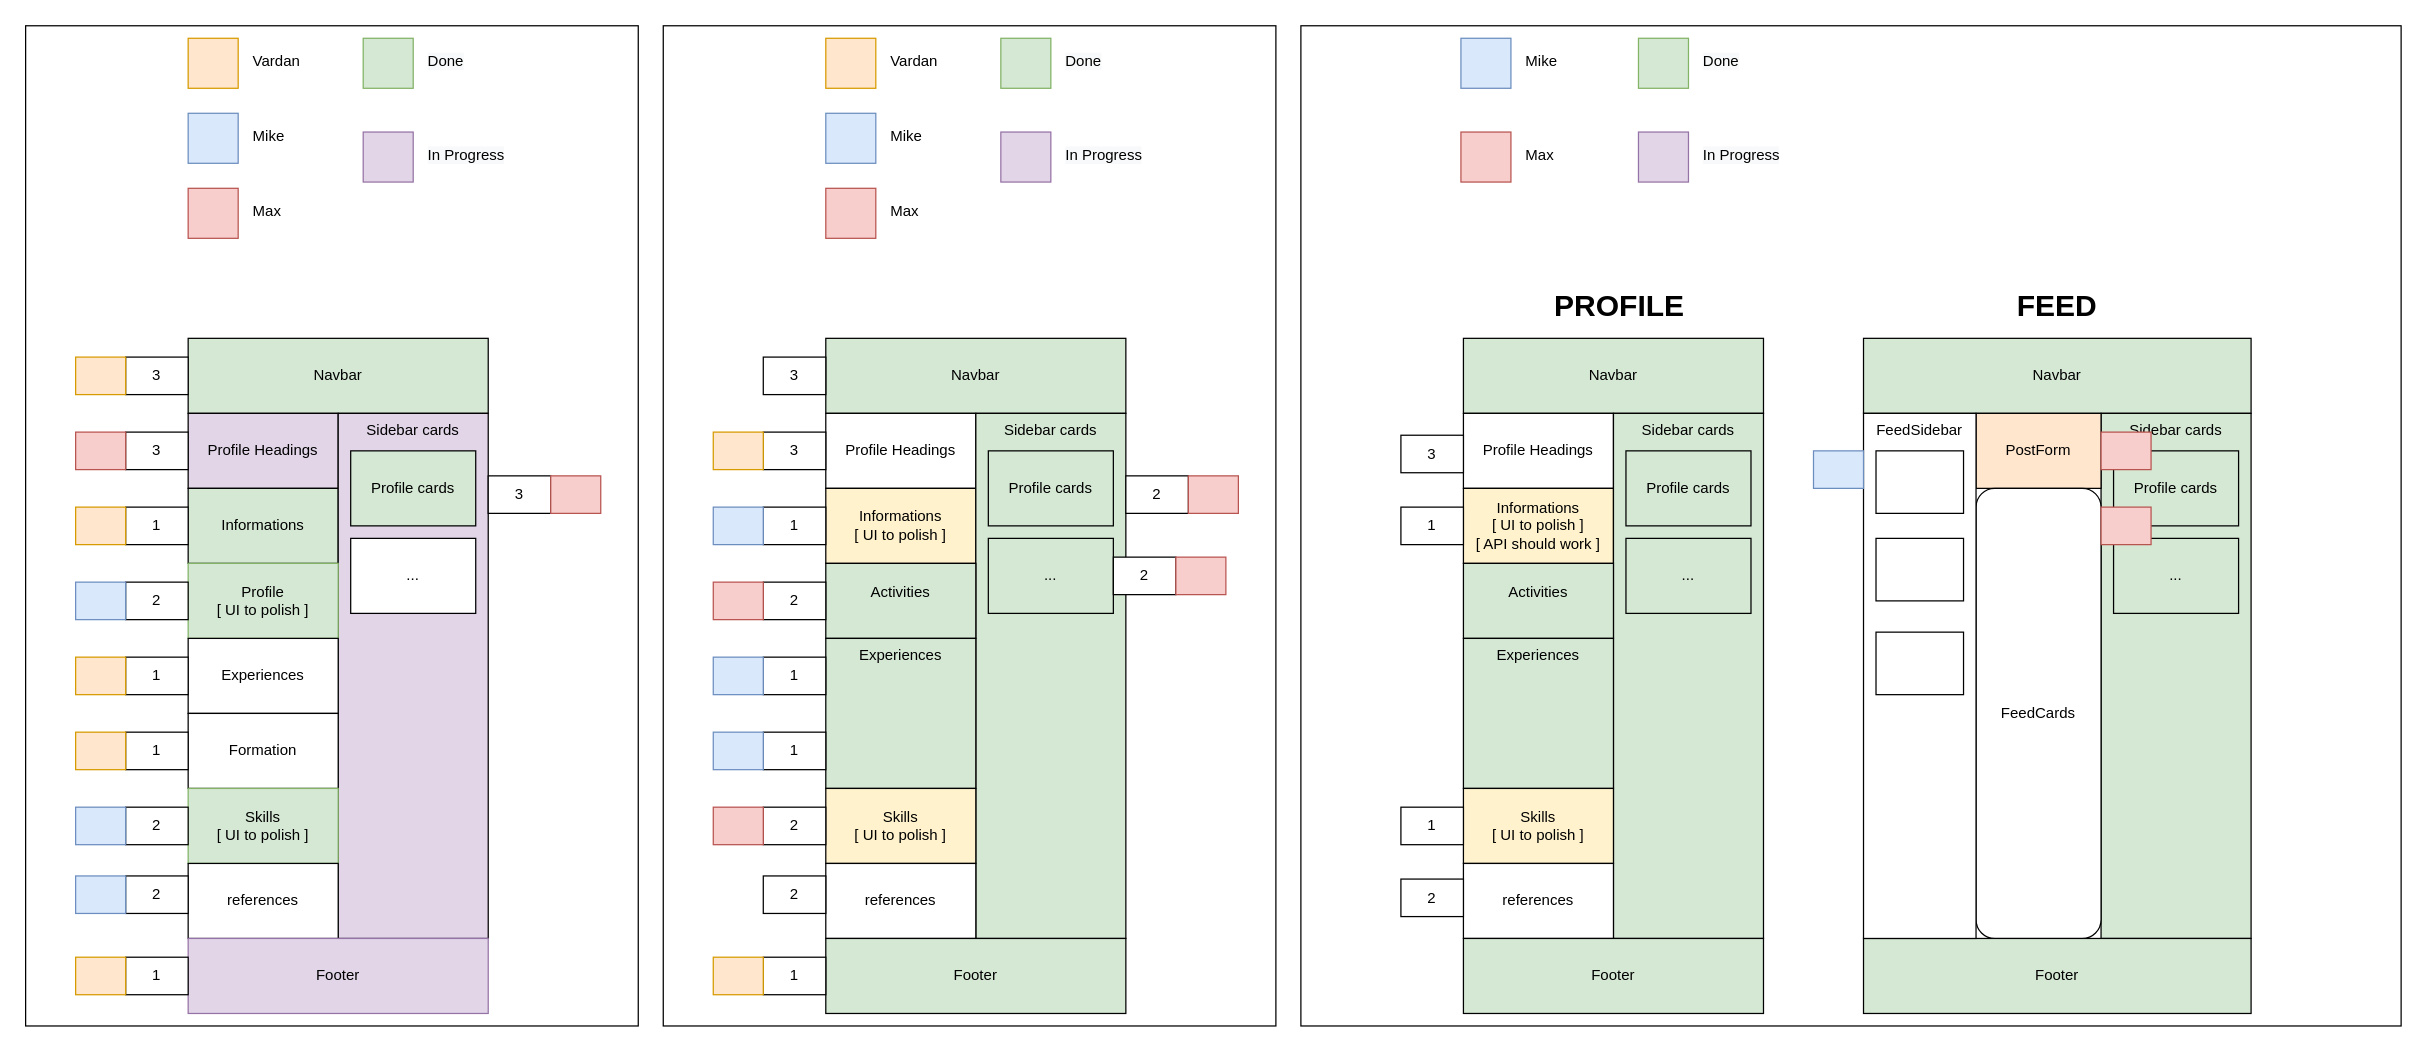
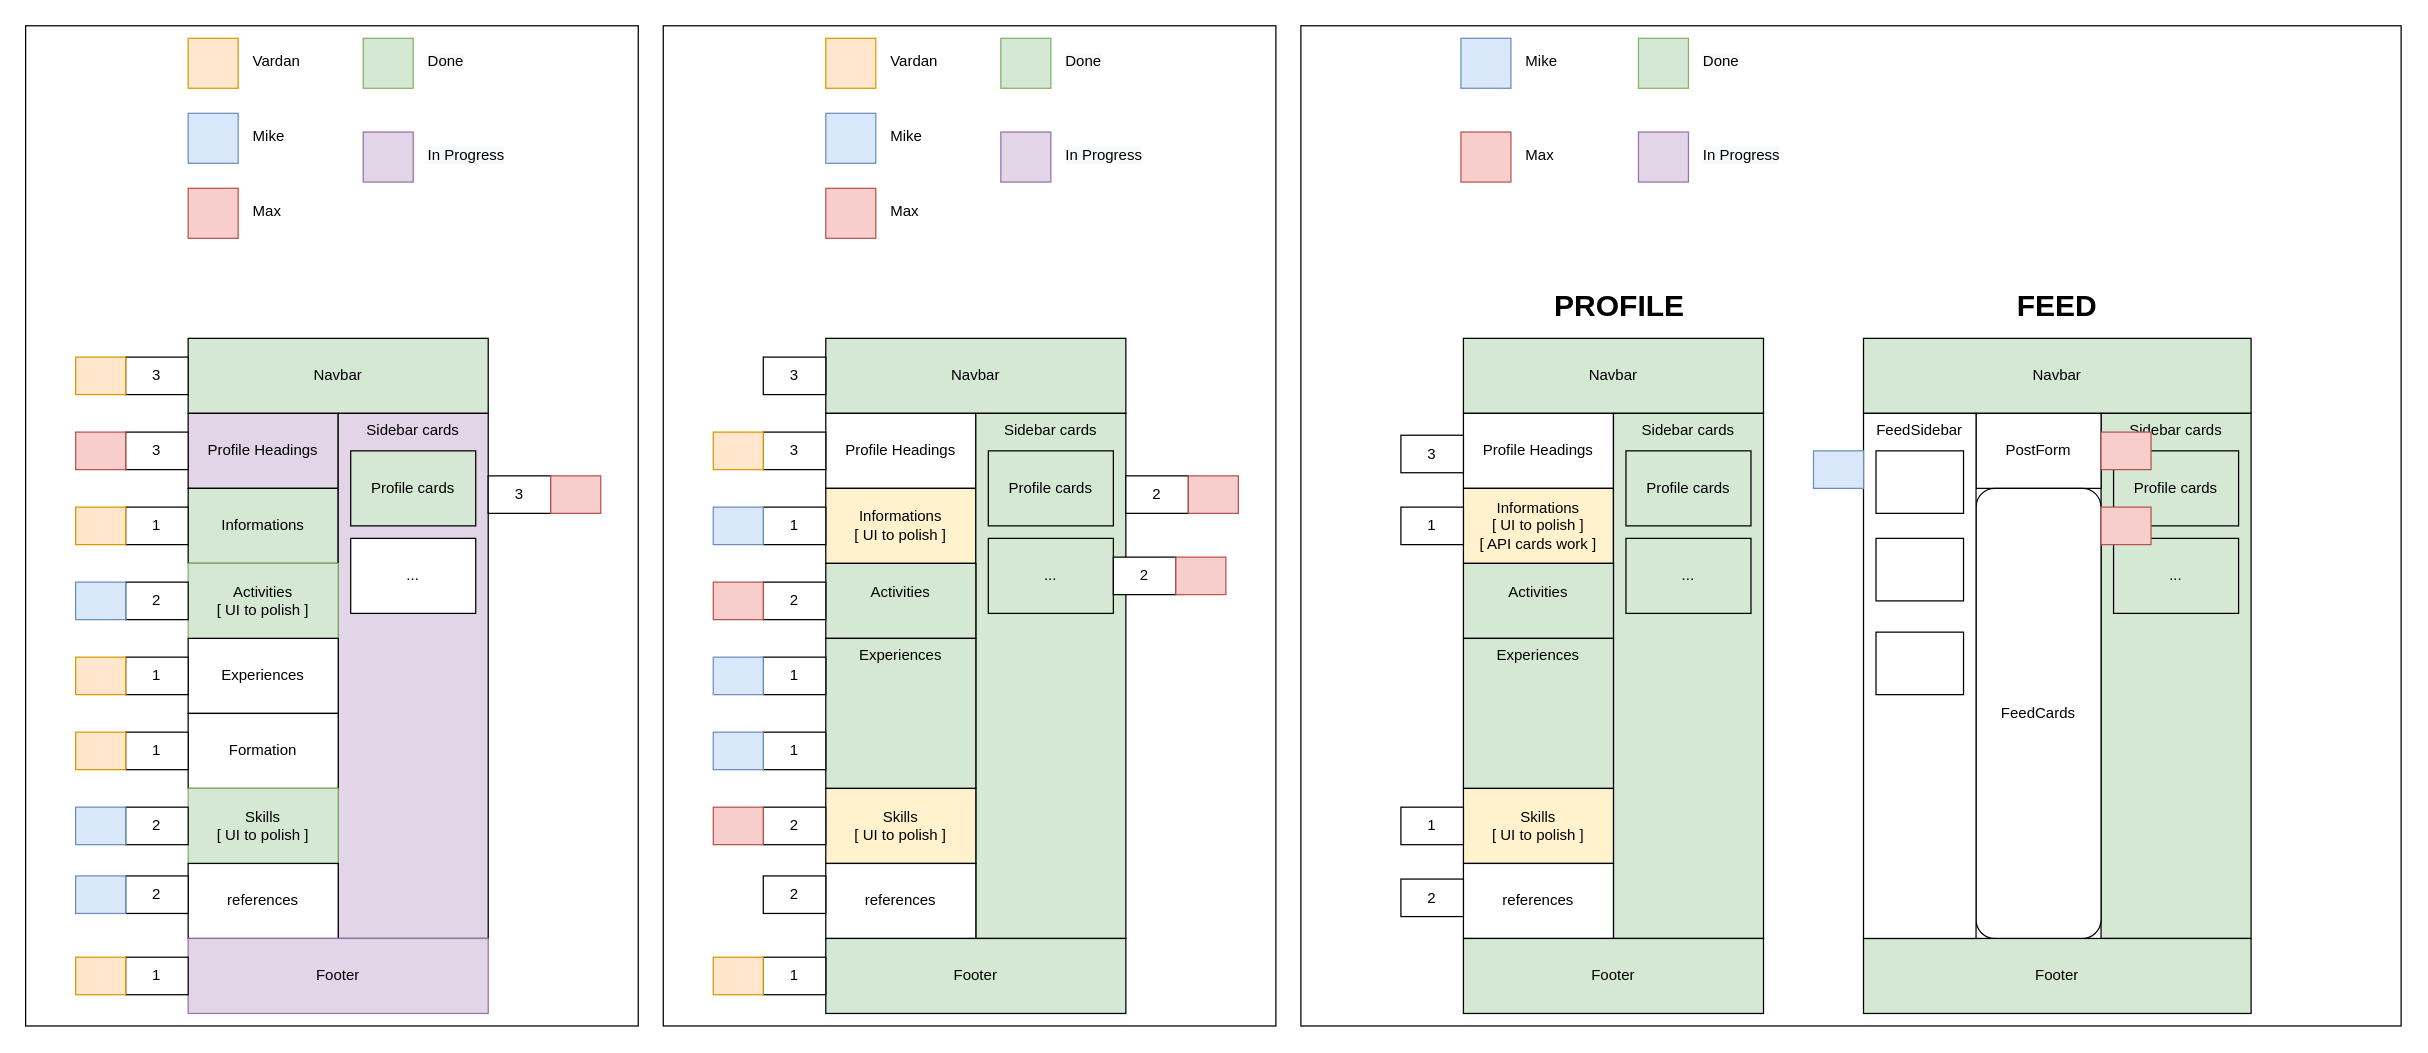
(2038, 451) -> (2038, 451)
(1538, 526) -> (1538, 526)
(263, 601) -> (263, 601)
